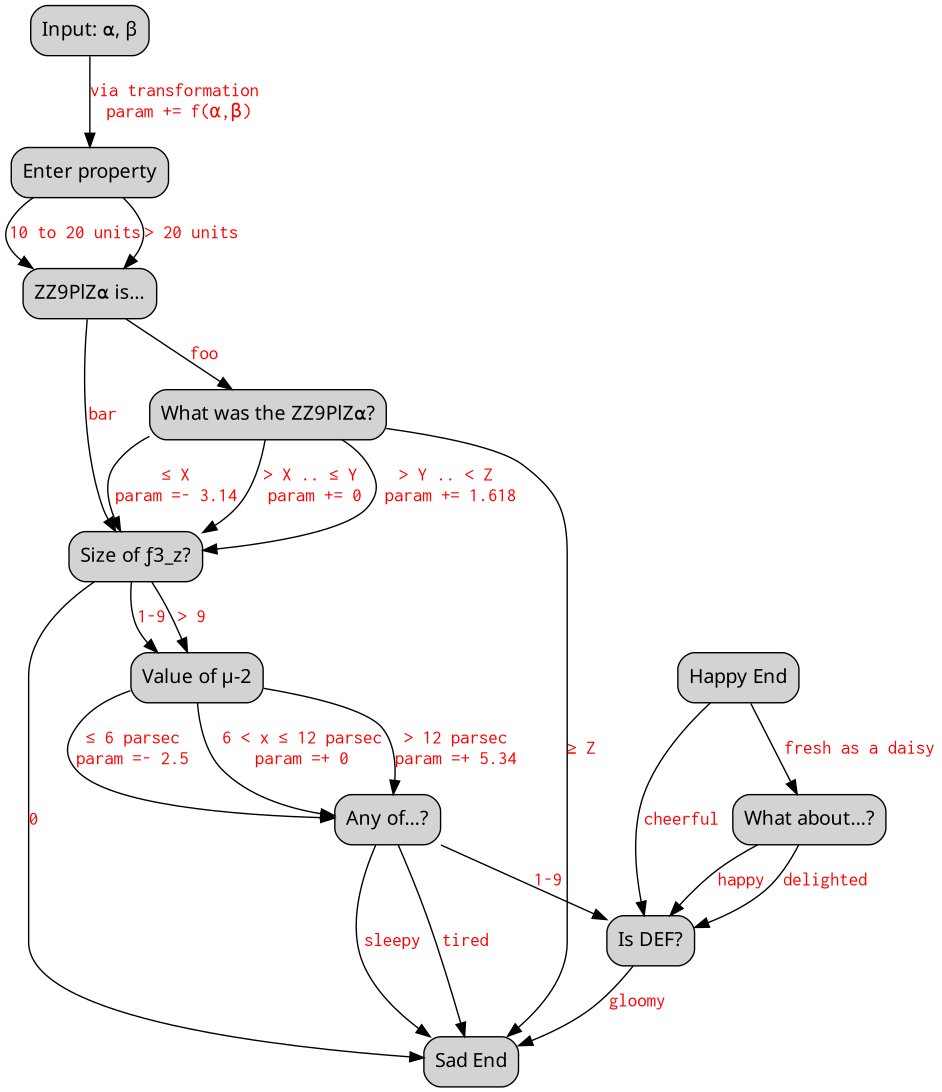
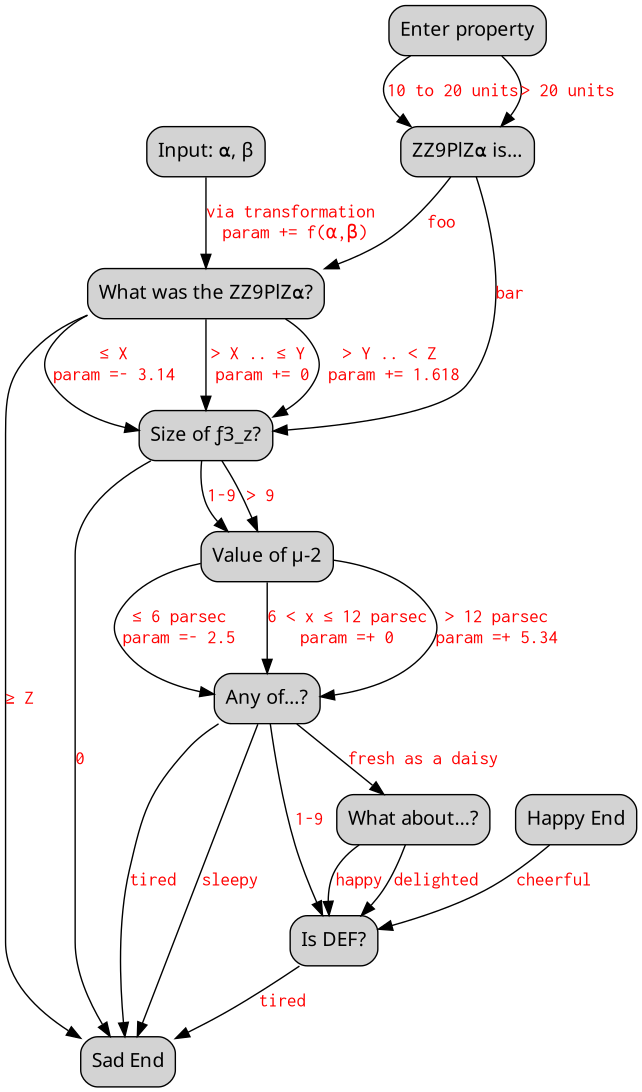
(90, 95) -> (206, 216)
(771, 742) -> (335, 755)
(637, 1001) -> (283, 1001)
